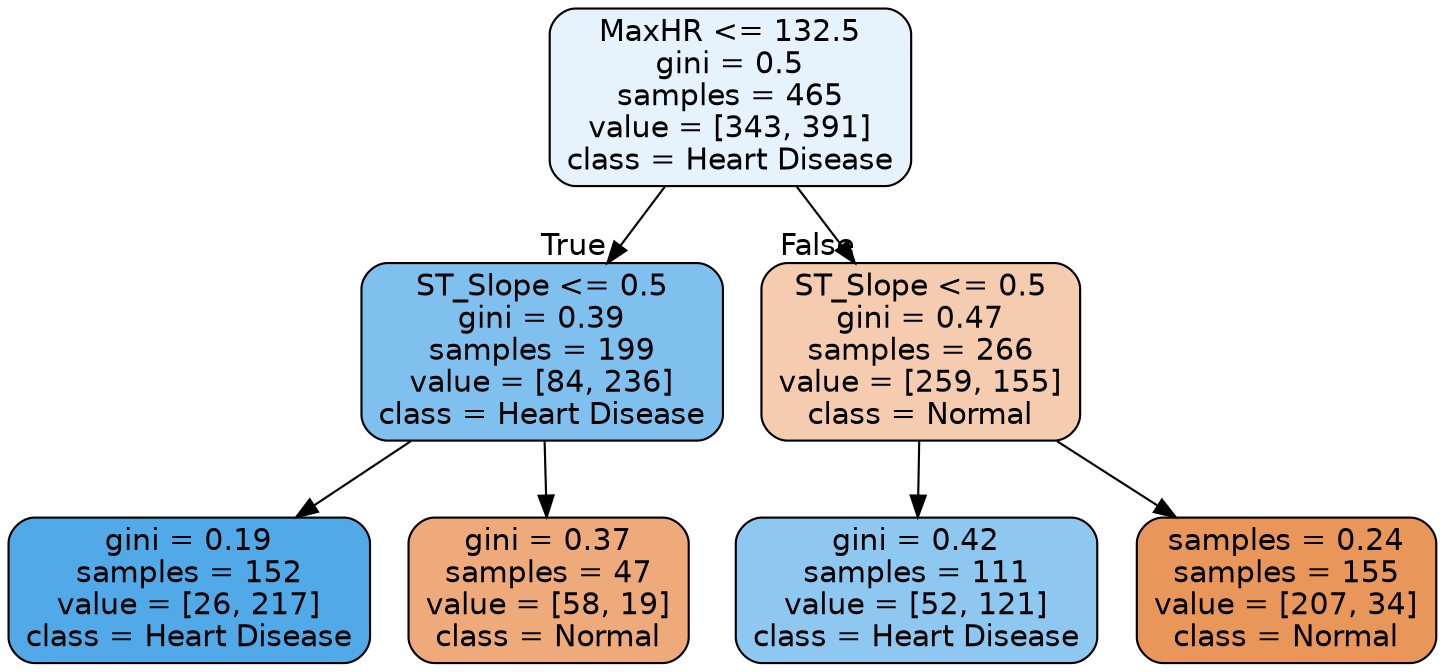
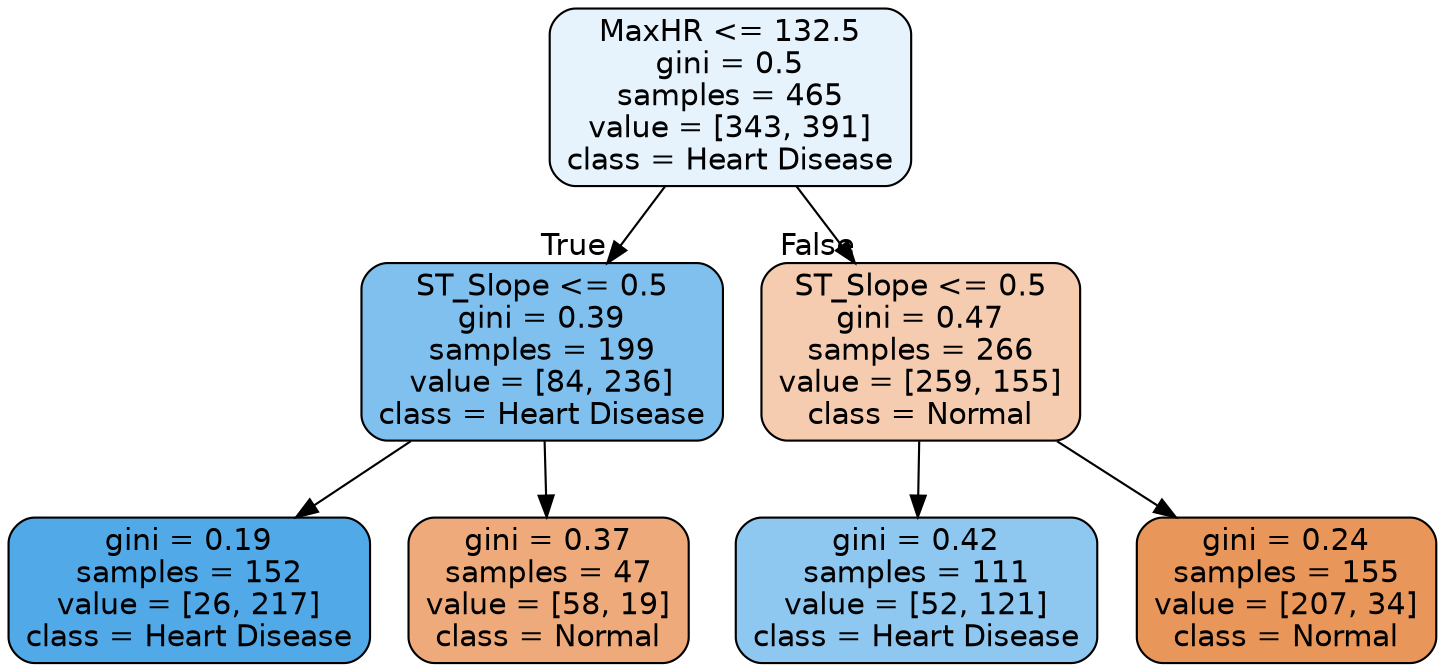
(1287, 590) -> (1287, 590)
